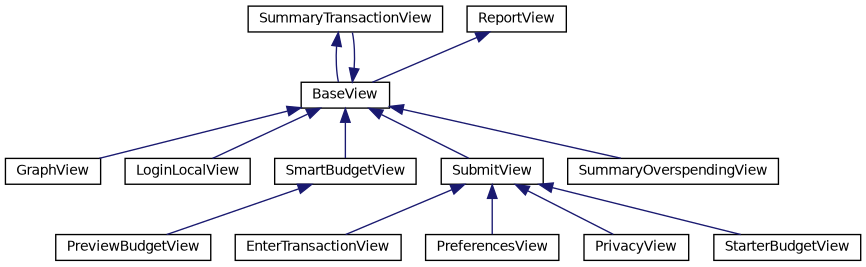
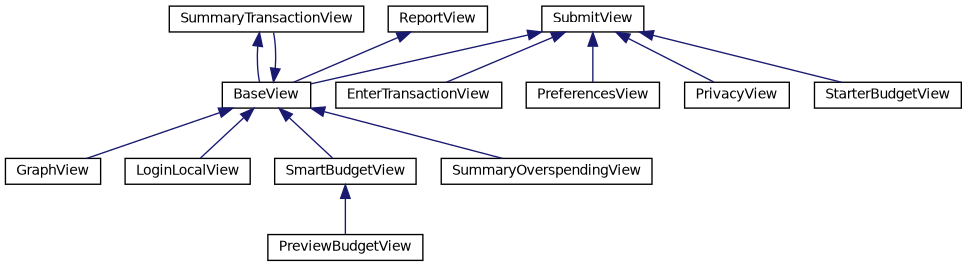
(425, 136) -> (419, 59)
